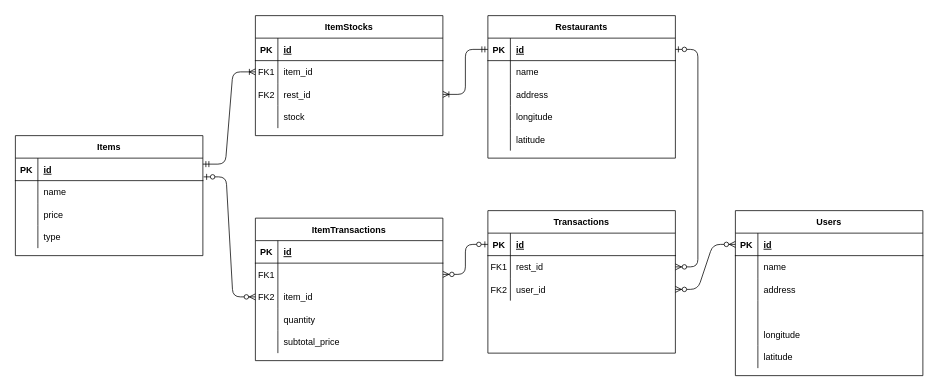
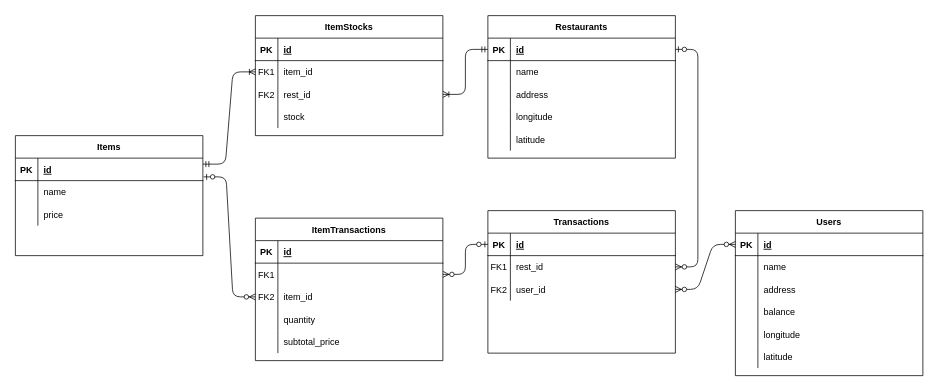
(120, 237) -> none
none -> (840, 312)
